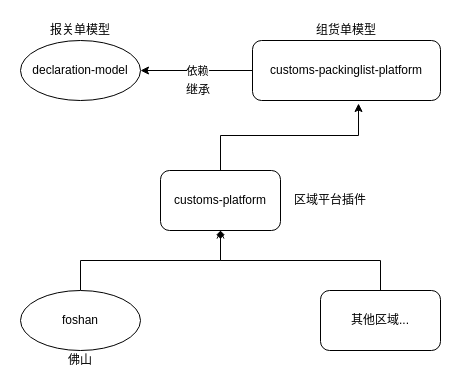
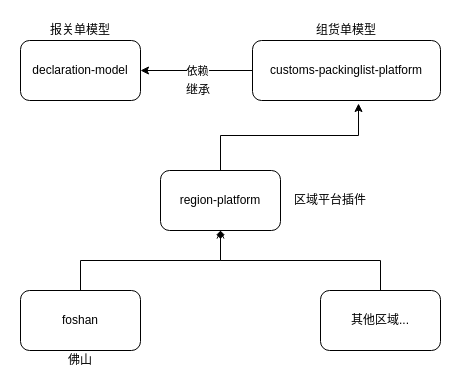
(81, 71) -> (81, 71)
(221, 201) -> (221, 201)
(81, 321) -> (81, 321)
